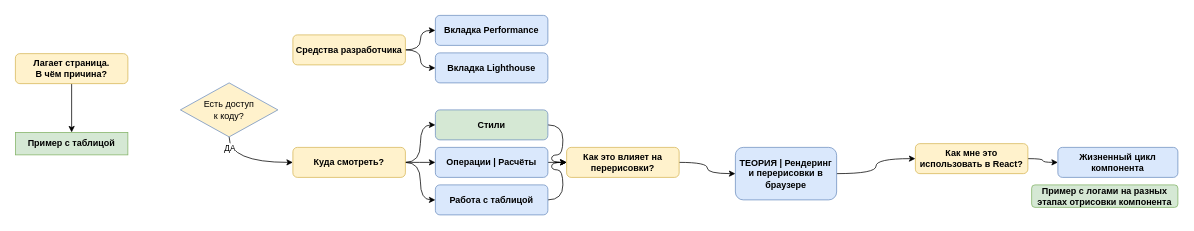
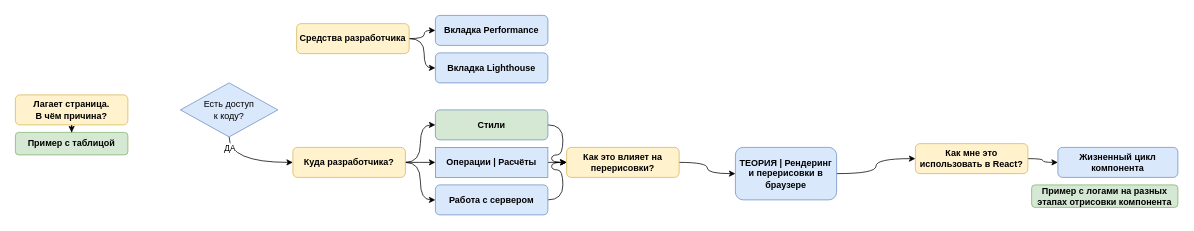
(349, 50) -> (353, 39)
(72, 69) -> (72, 110)
(229, 110) -> (229, 110)
(72, 144) -> (72, 144)
(349, 162) -> (349, 162)
(492, 162) -> (492, 162)
(492, 200) -> (492, 200)
